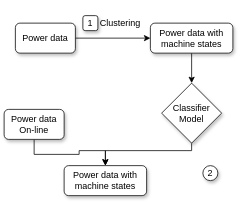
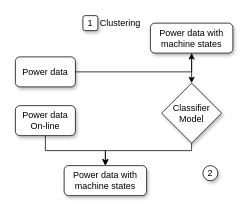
(45, 38) -> (45, 72)
(34, 124) -> (45, 120)
